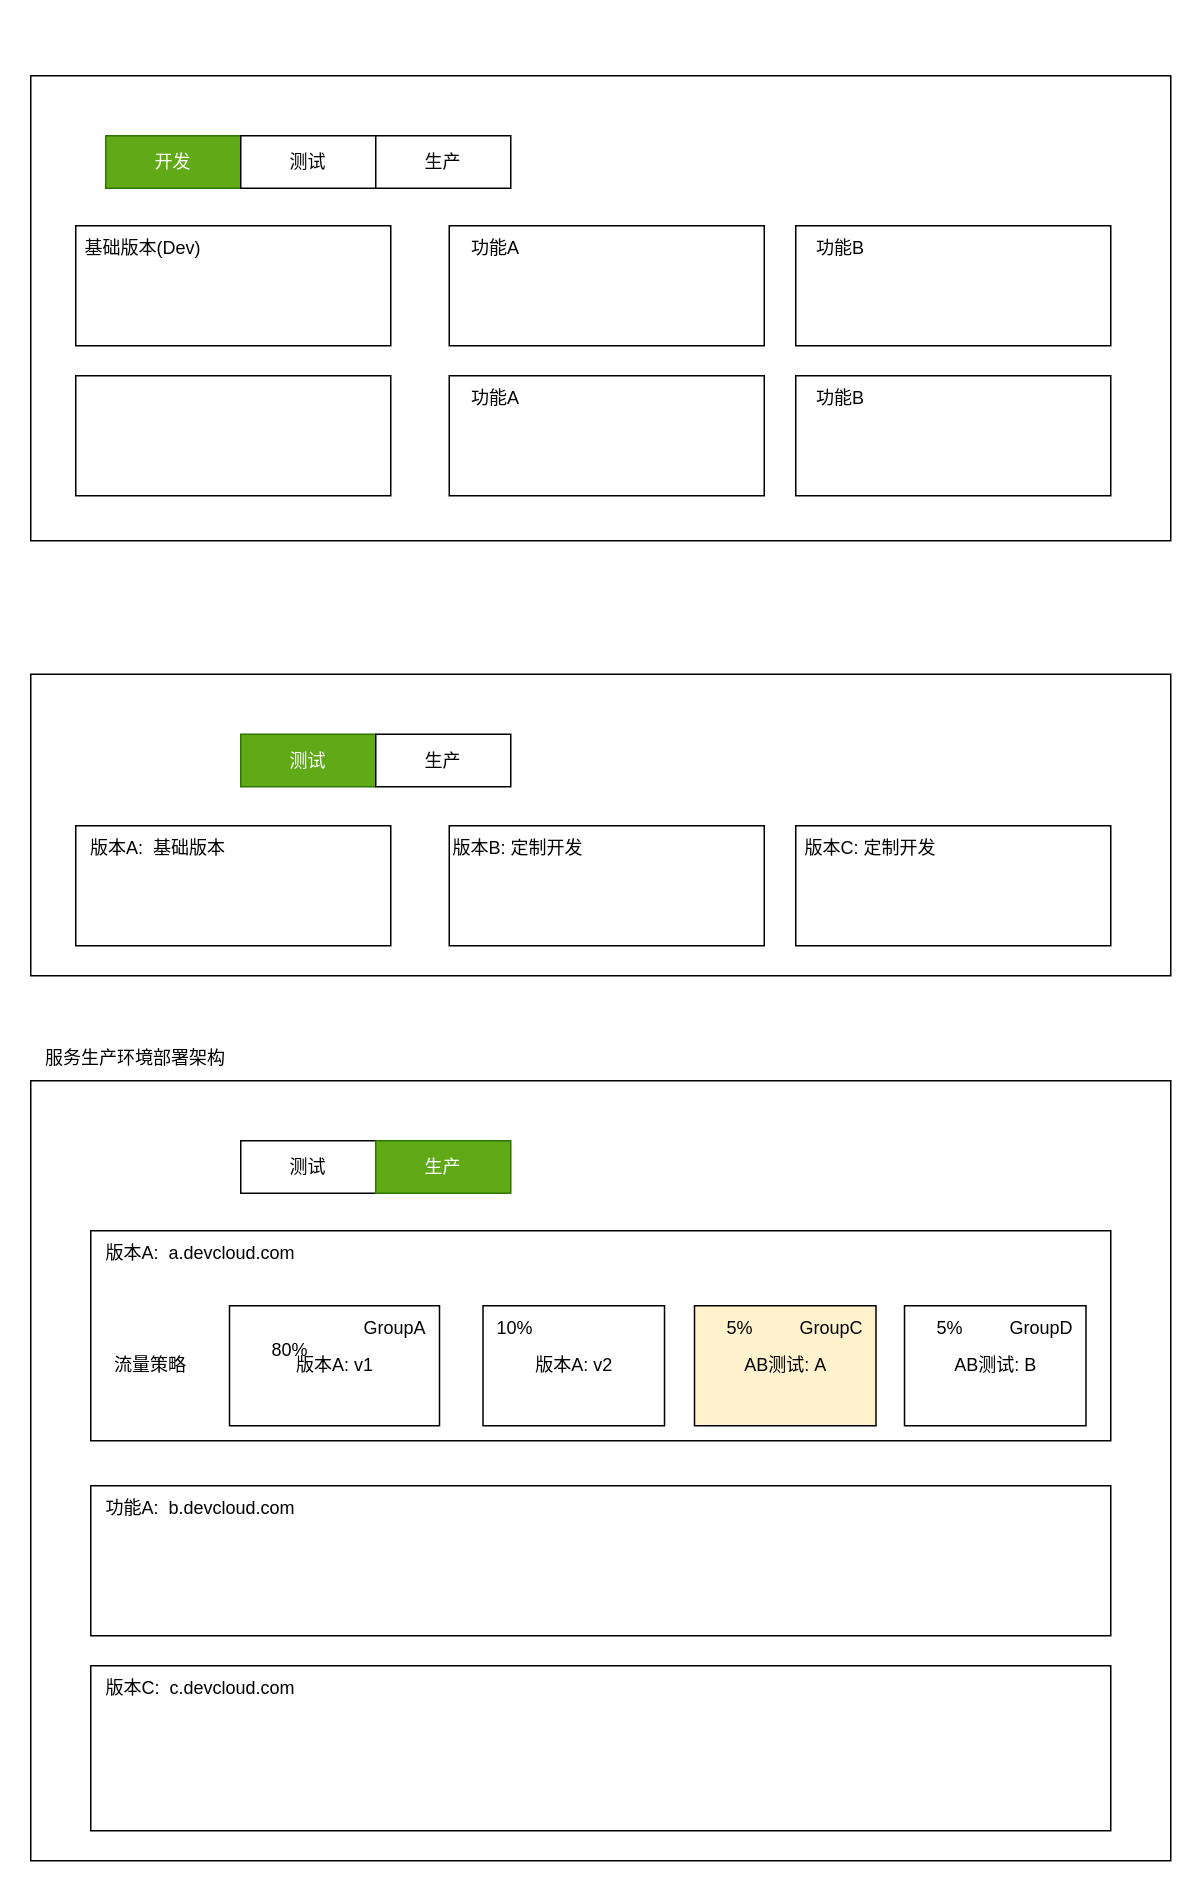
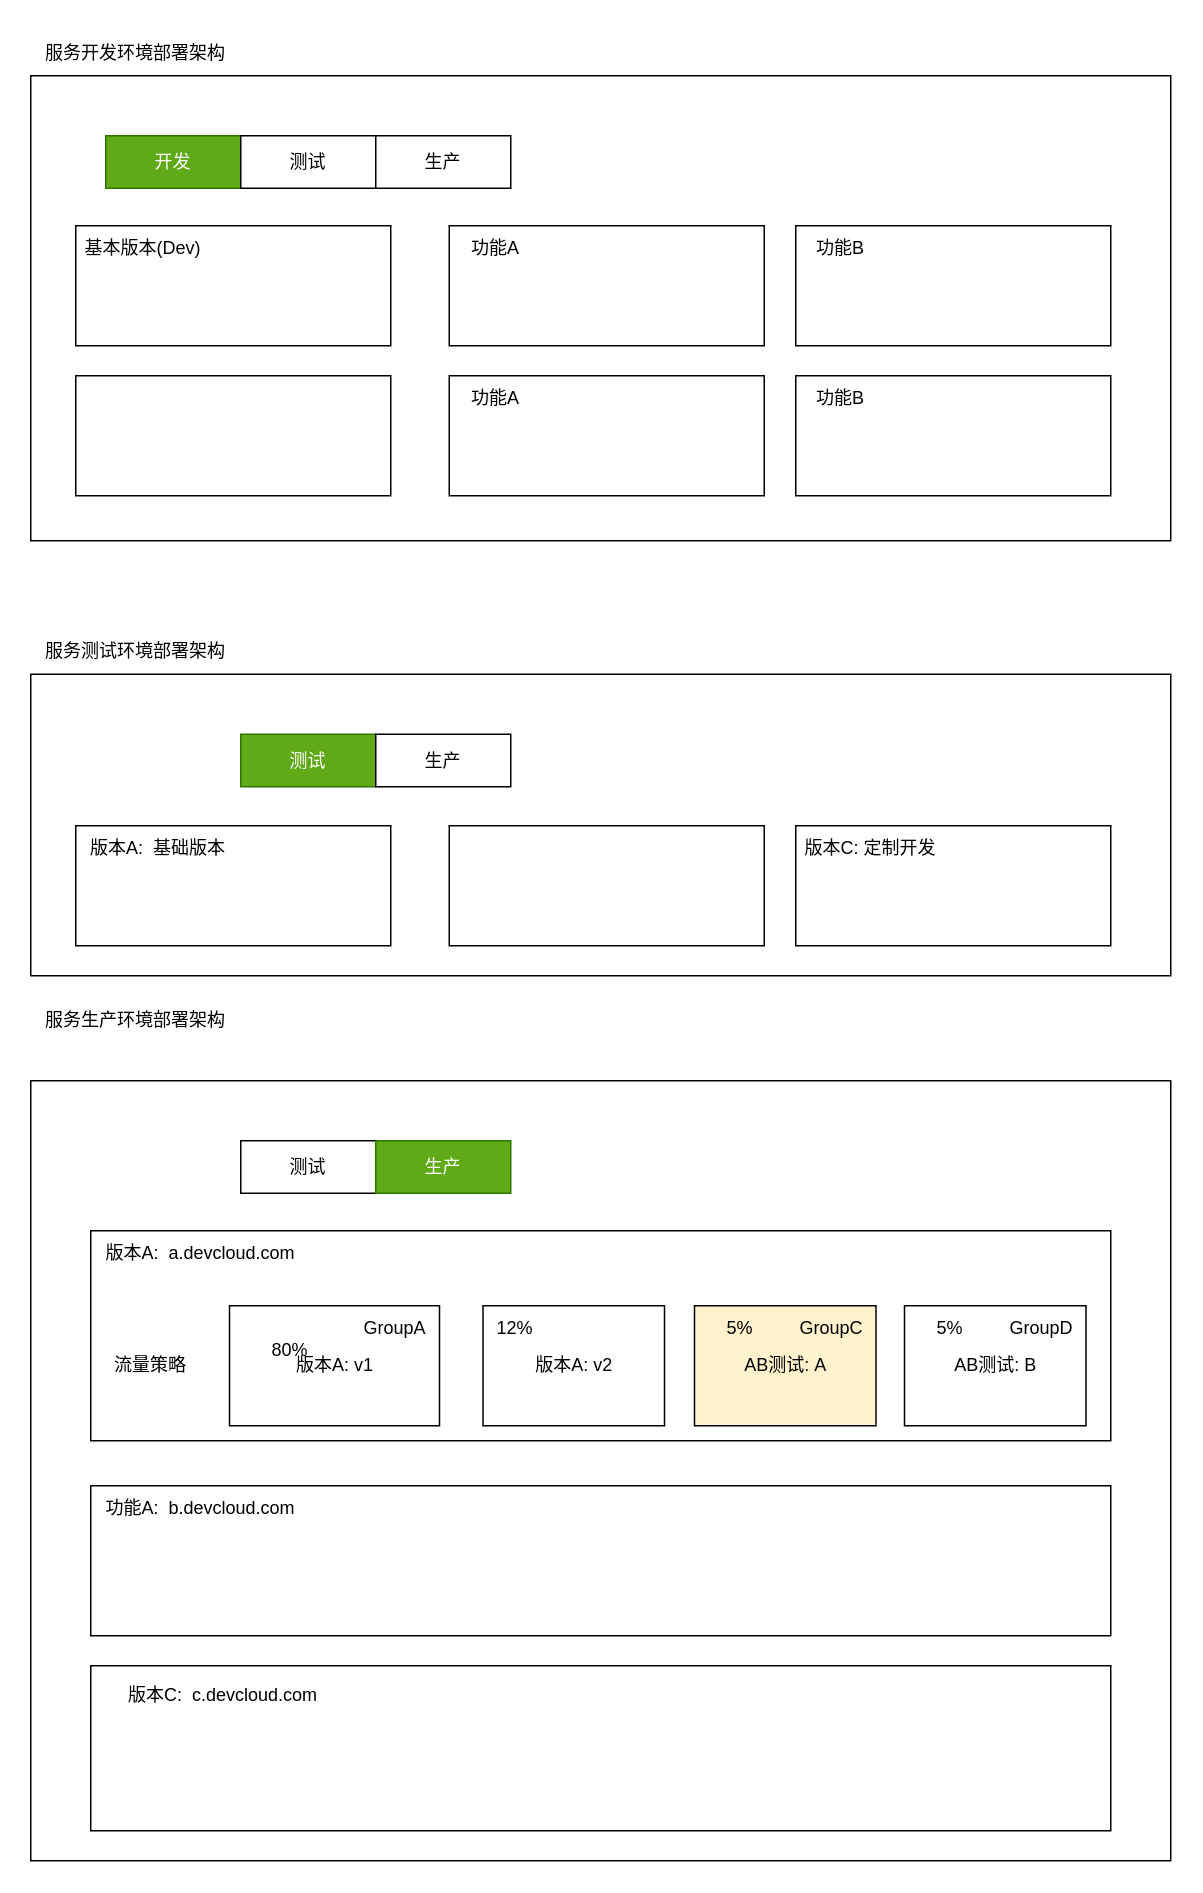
none -> (136, 53)
(143, 248) -> (143, 248)
none -> (136, 652)
(518, 848) -> none
(136, 1058) -> (136, 1021)
(515, 1328) -> (515, 1328)
(203, 1688) -> (226, 1696)
